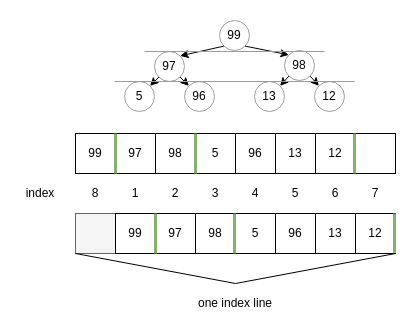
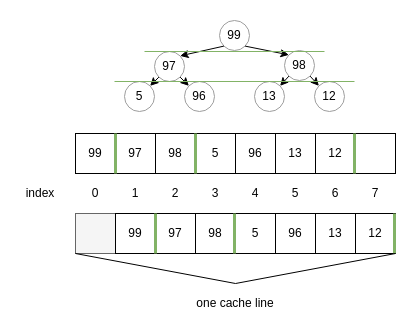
(96, 194) -> (96, 194)
(236, 304) -> (236, 304)
